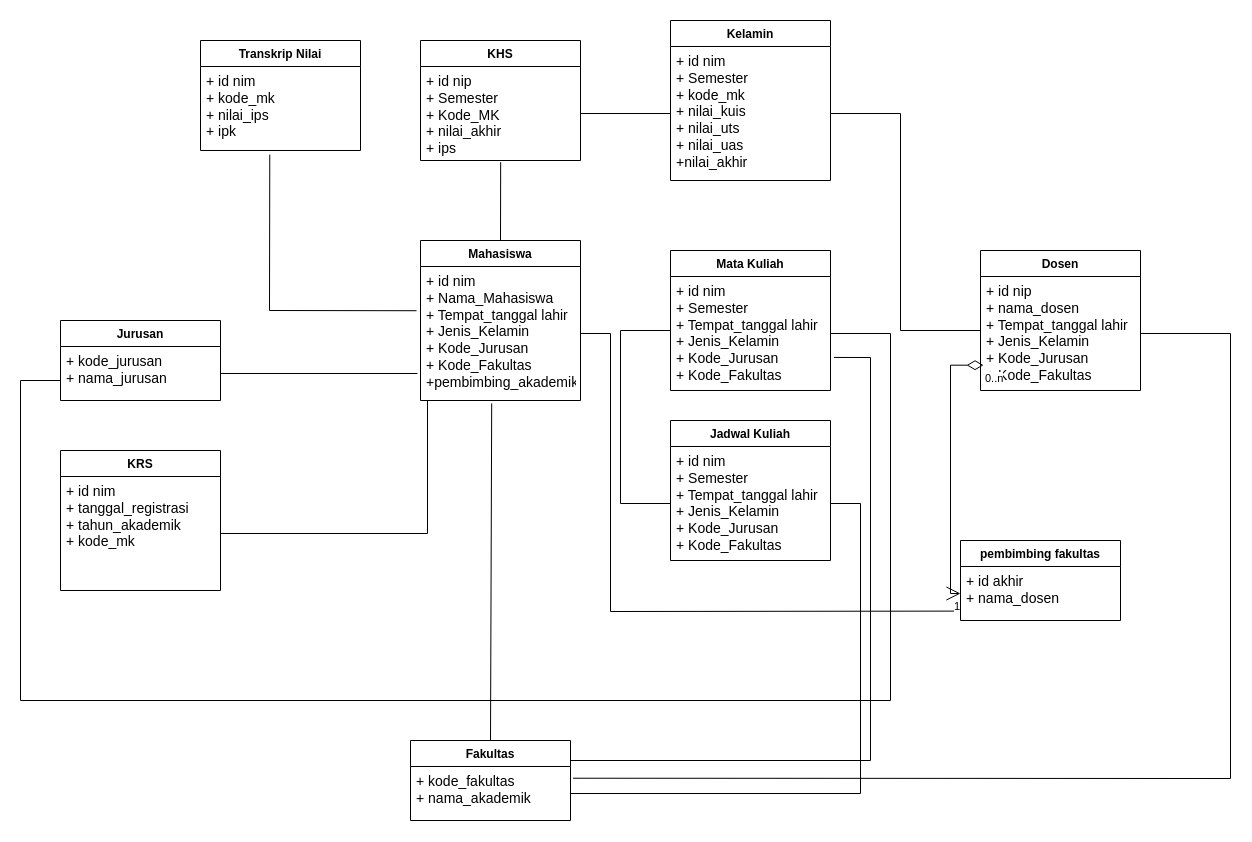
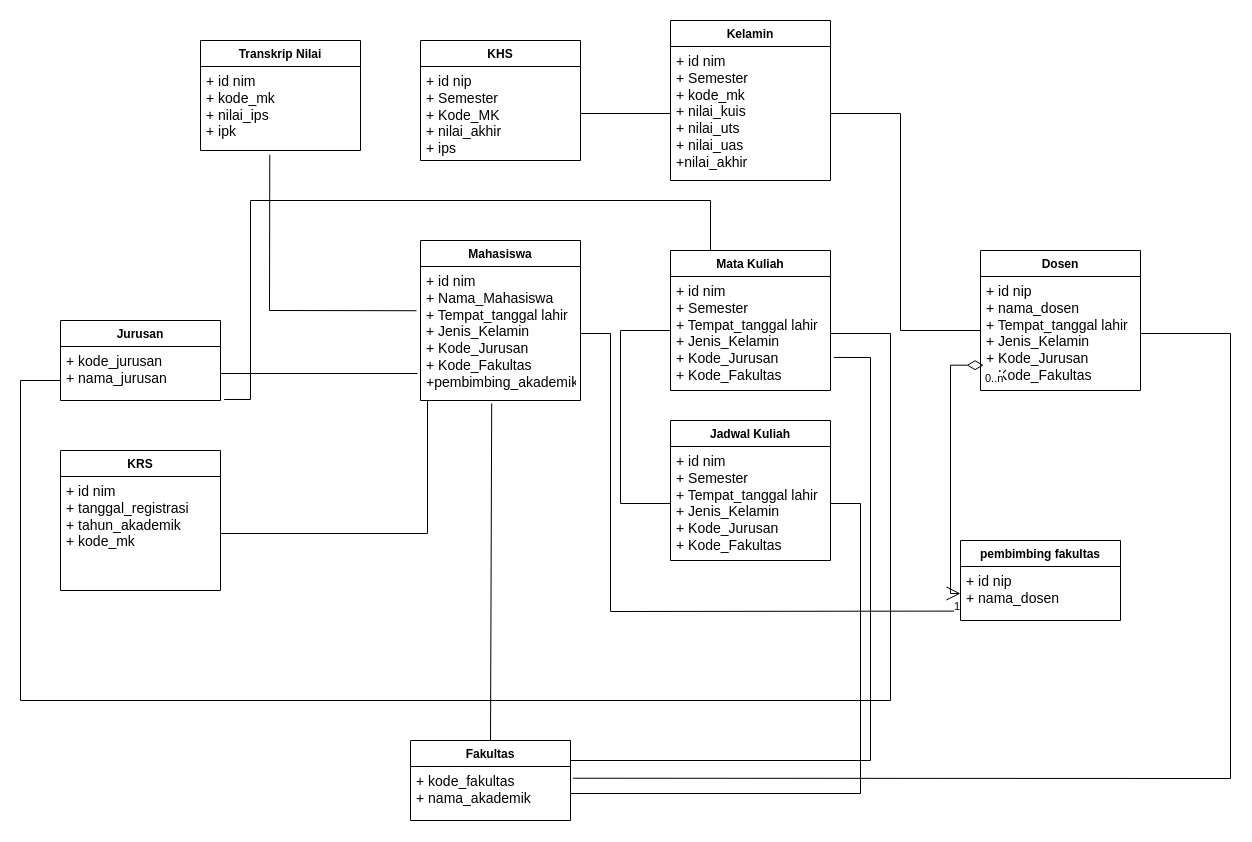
none -> (394, 201)
(501, 202) -> none
(1005, 588) -> (1005, 588)
